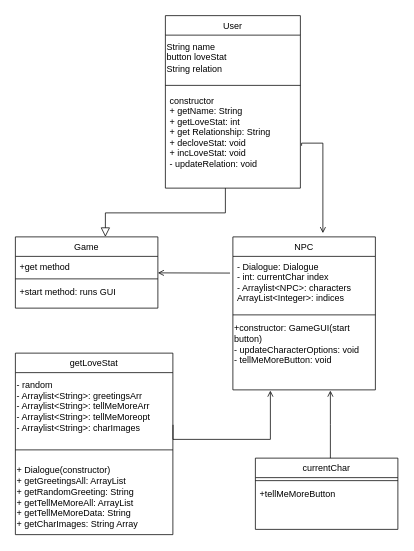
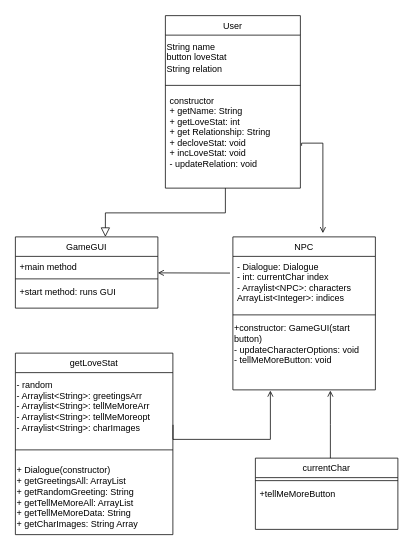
(86, 247) -> (86, 247)
(46, 266) -> (47, 266)
